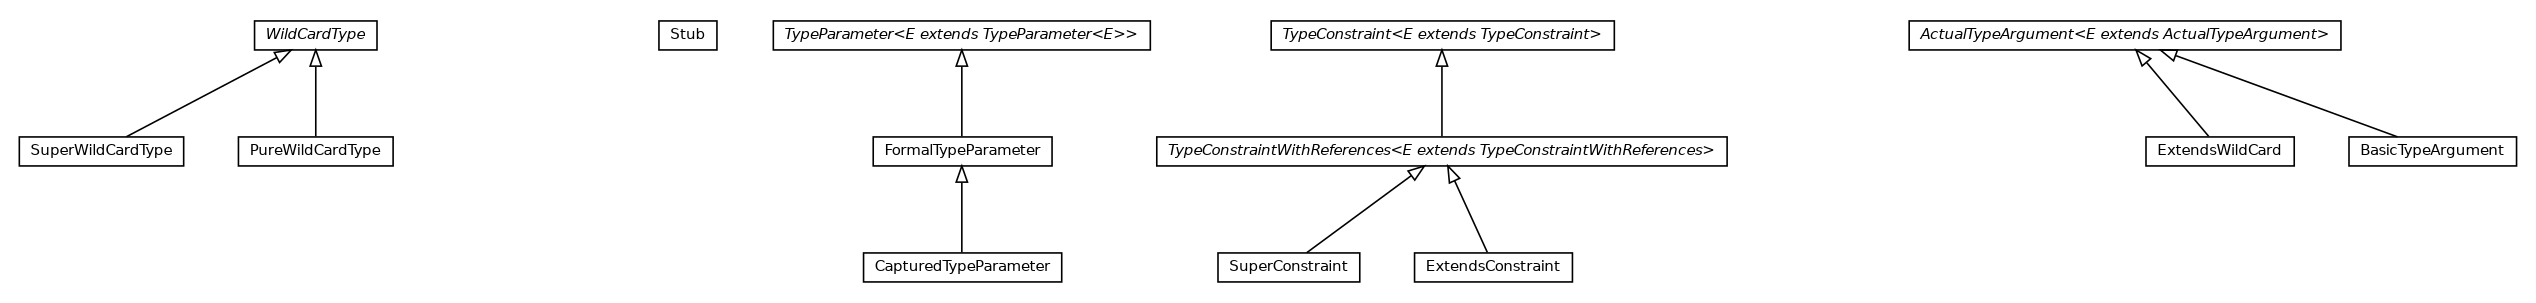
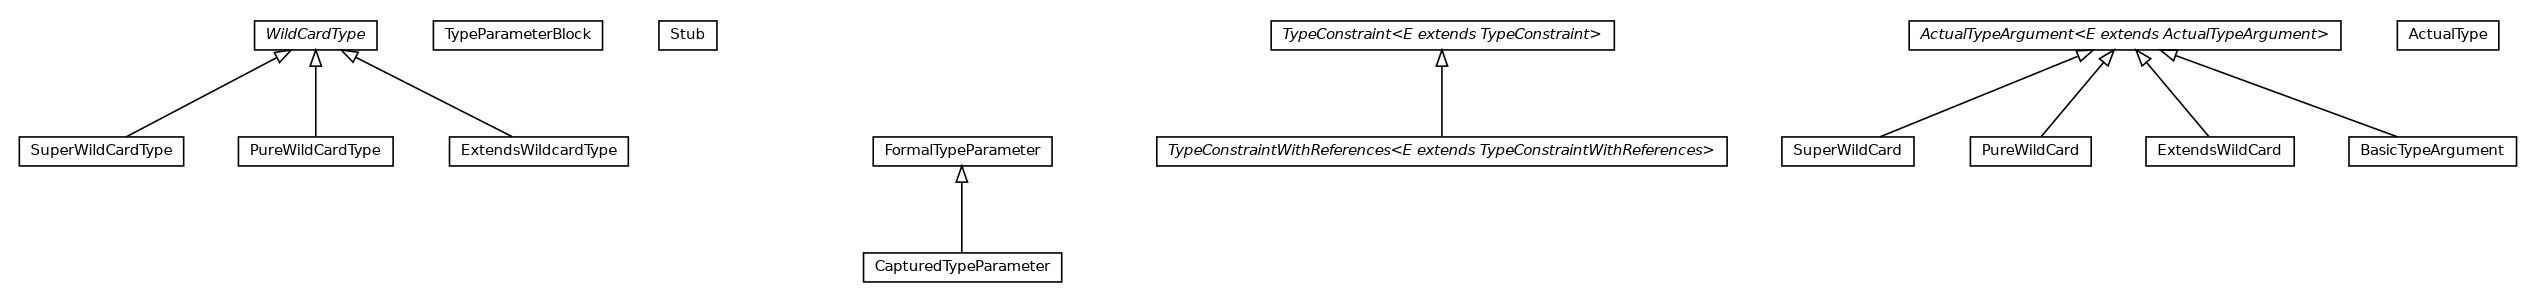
none -> (517, 35)
(962, 35) -> none
none -> (2447, 35)
none -> (538, 151)
none -> (1848, 151)
none -> (2030, 151)
(1289, 267) -> none
(1494, 267) -> none
